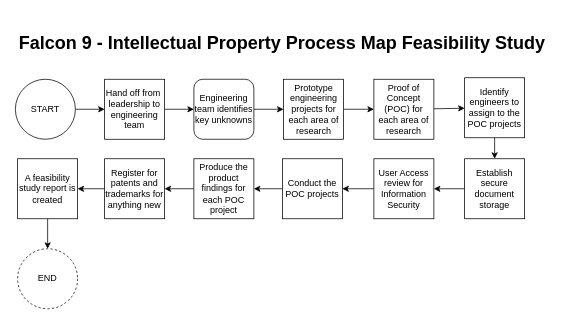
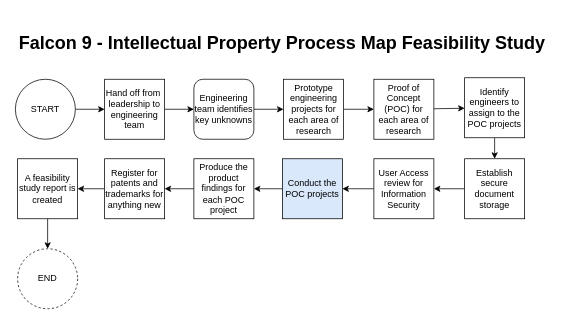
(312, 189) -> (312, 189)
